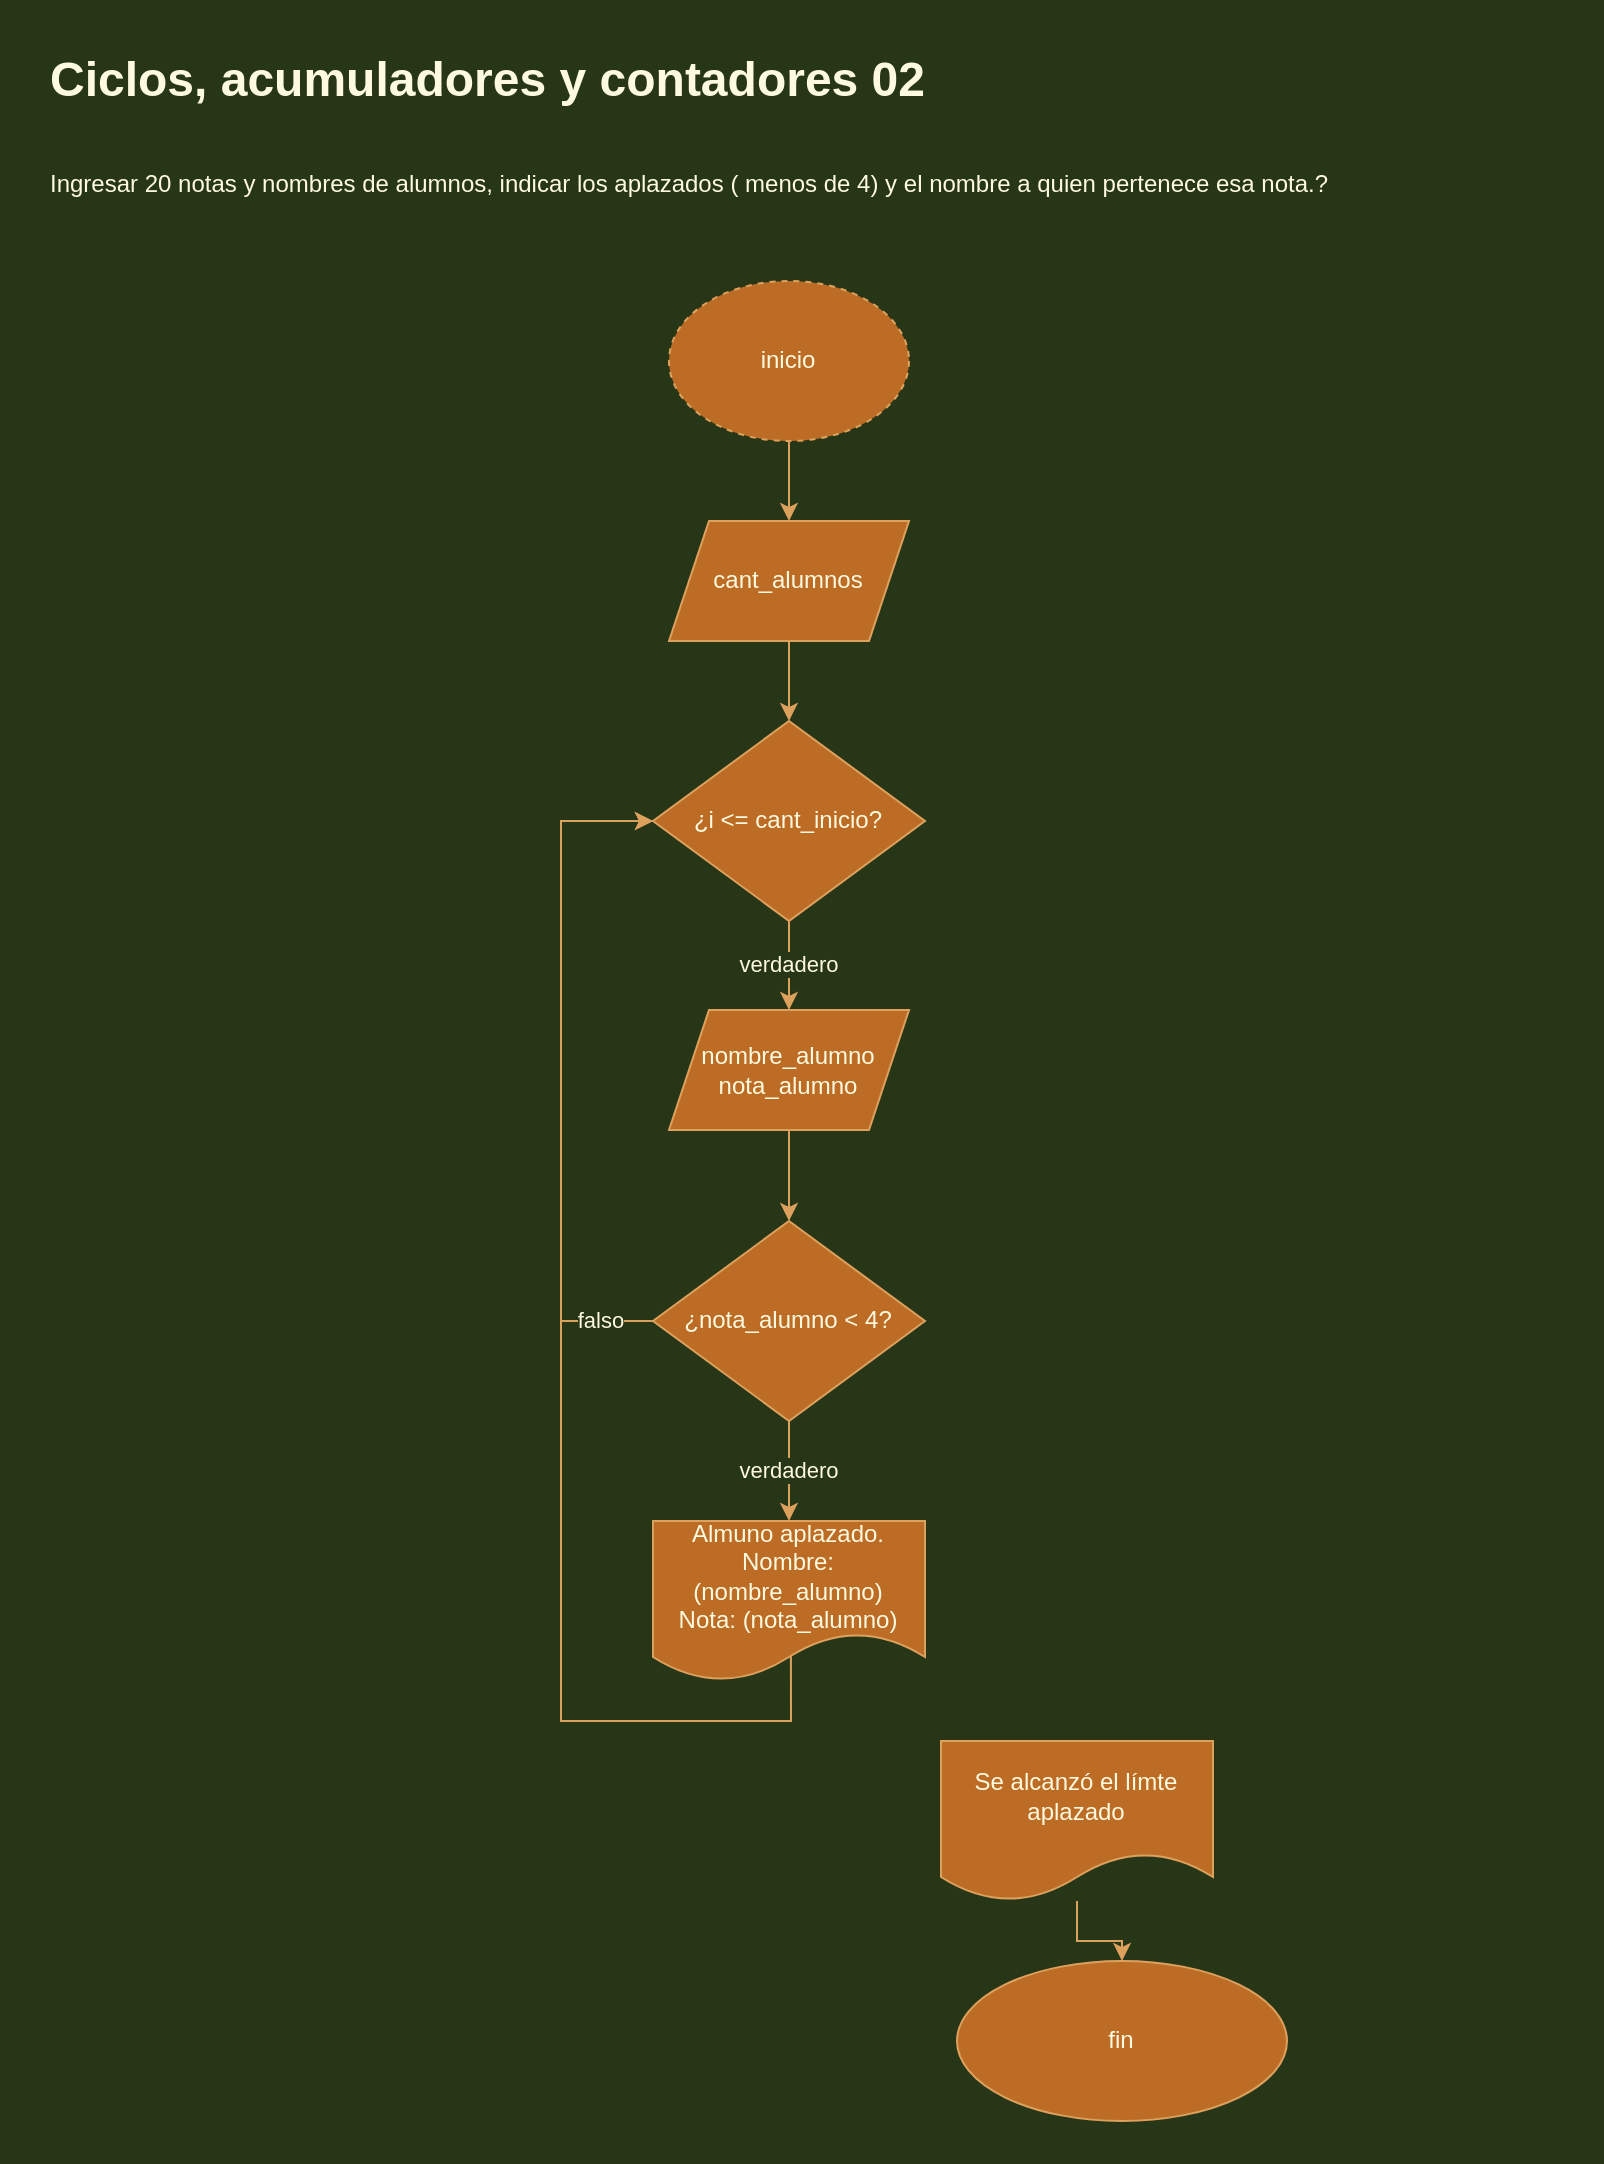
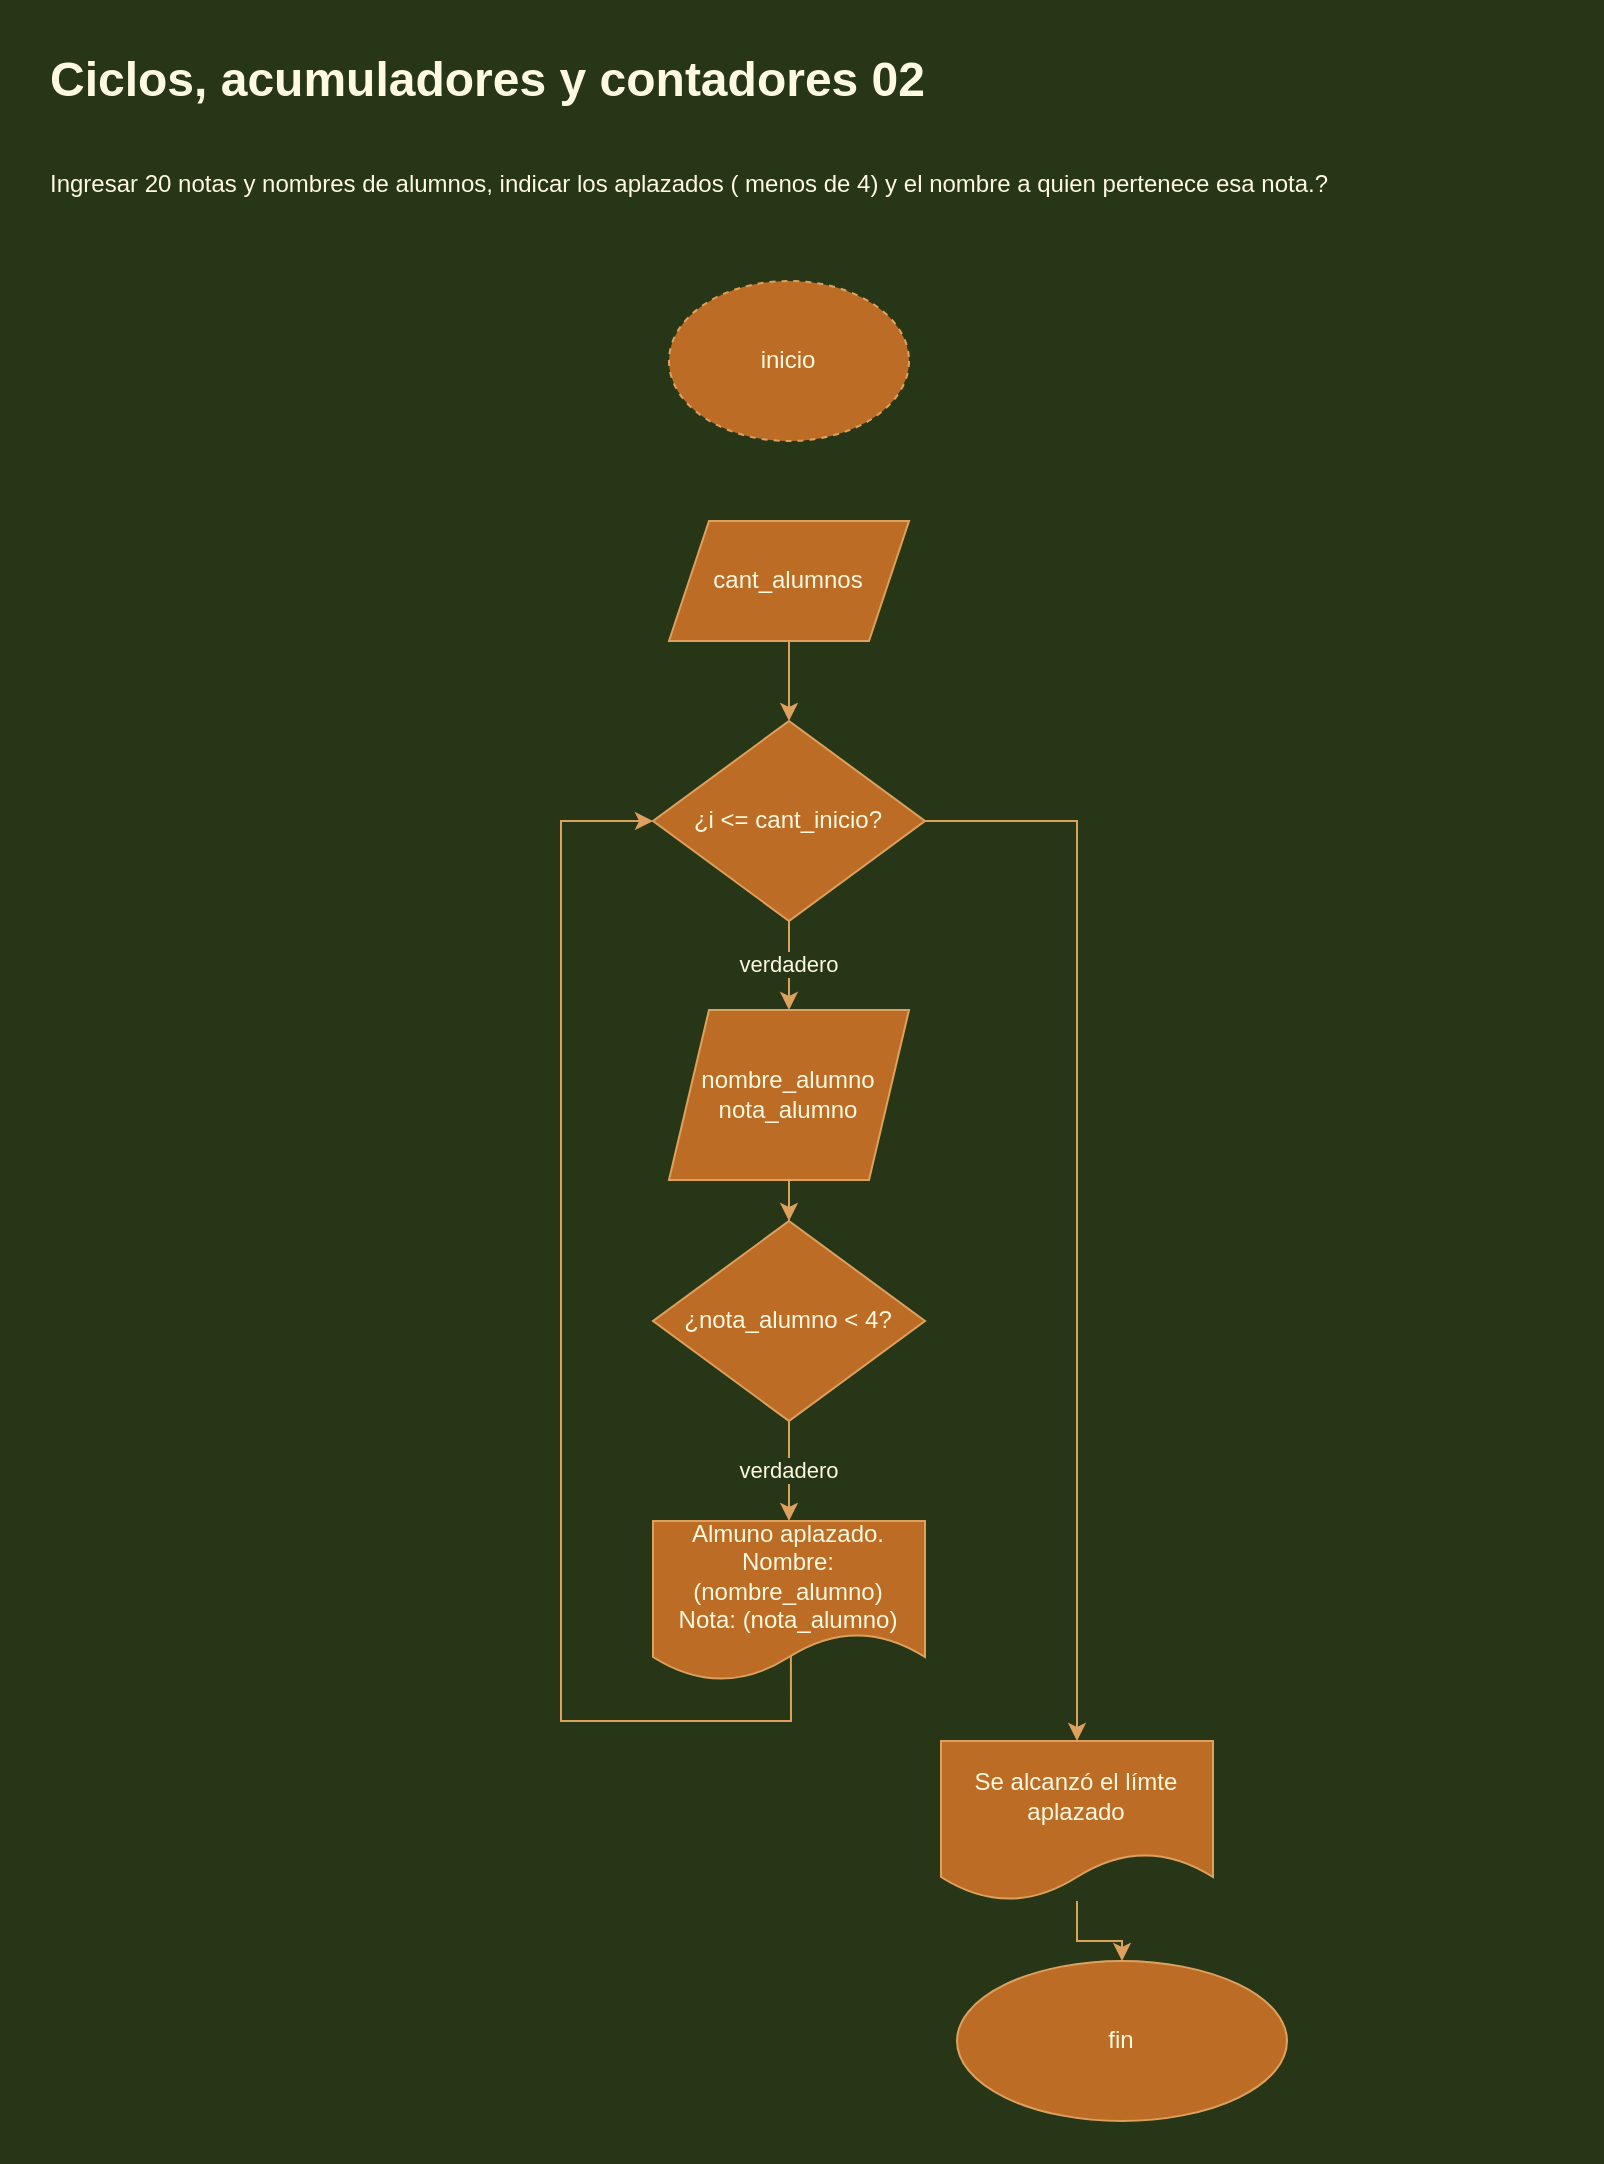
(789, 474) -> none
(789, 1070) -> (789, 1095)
none -> (1077, 1198)
(609, 1321) -> none
